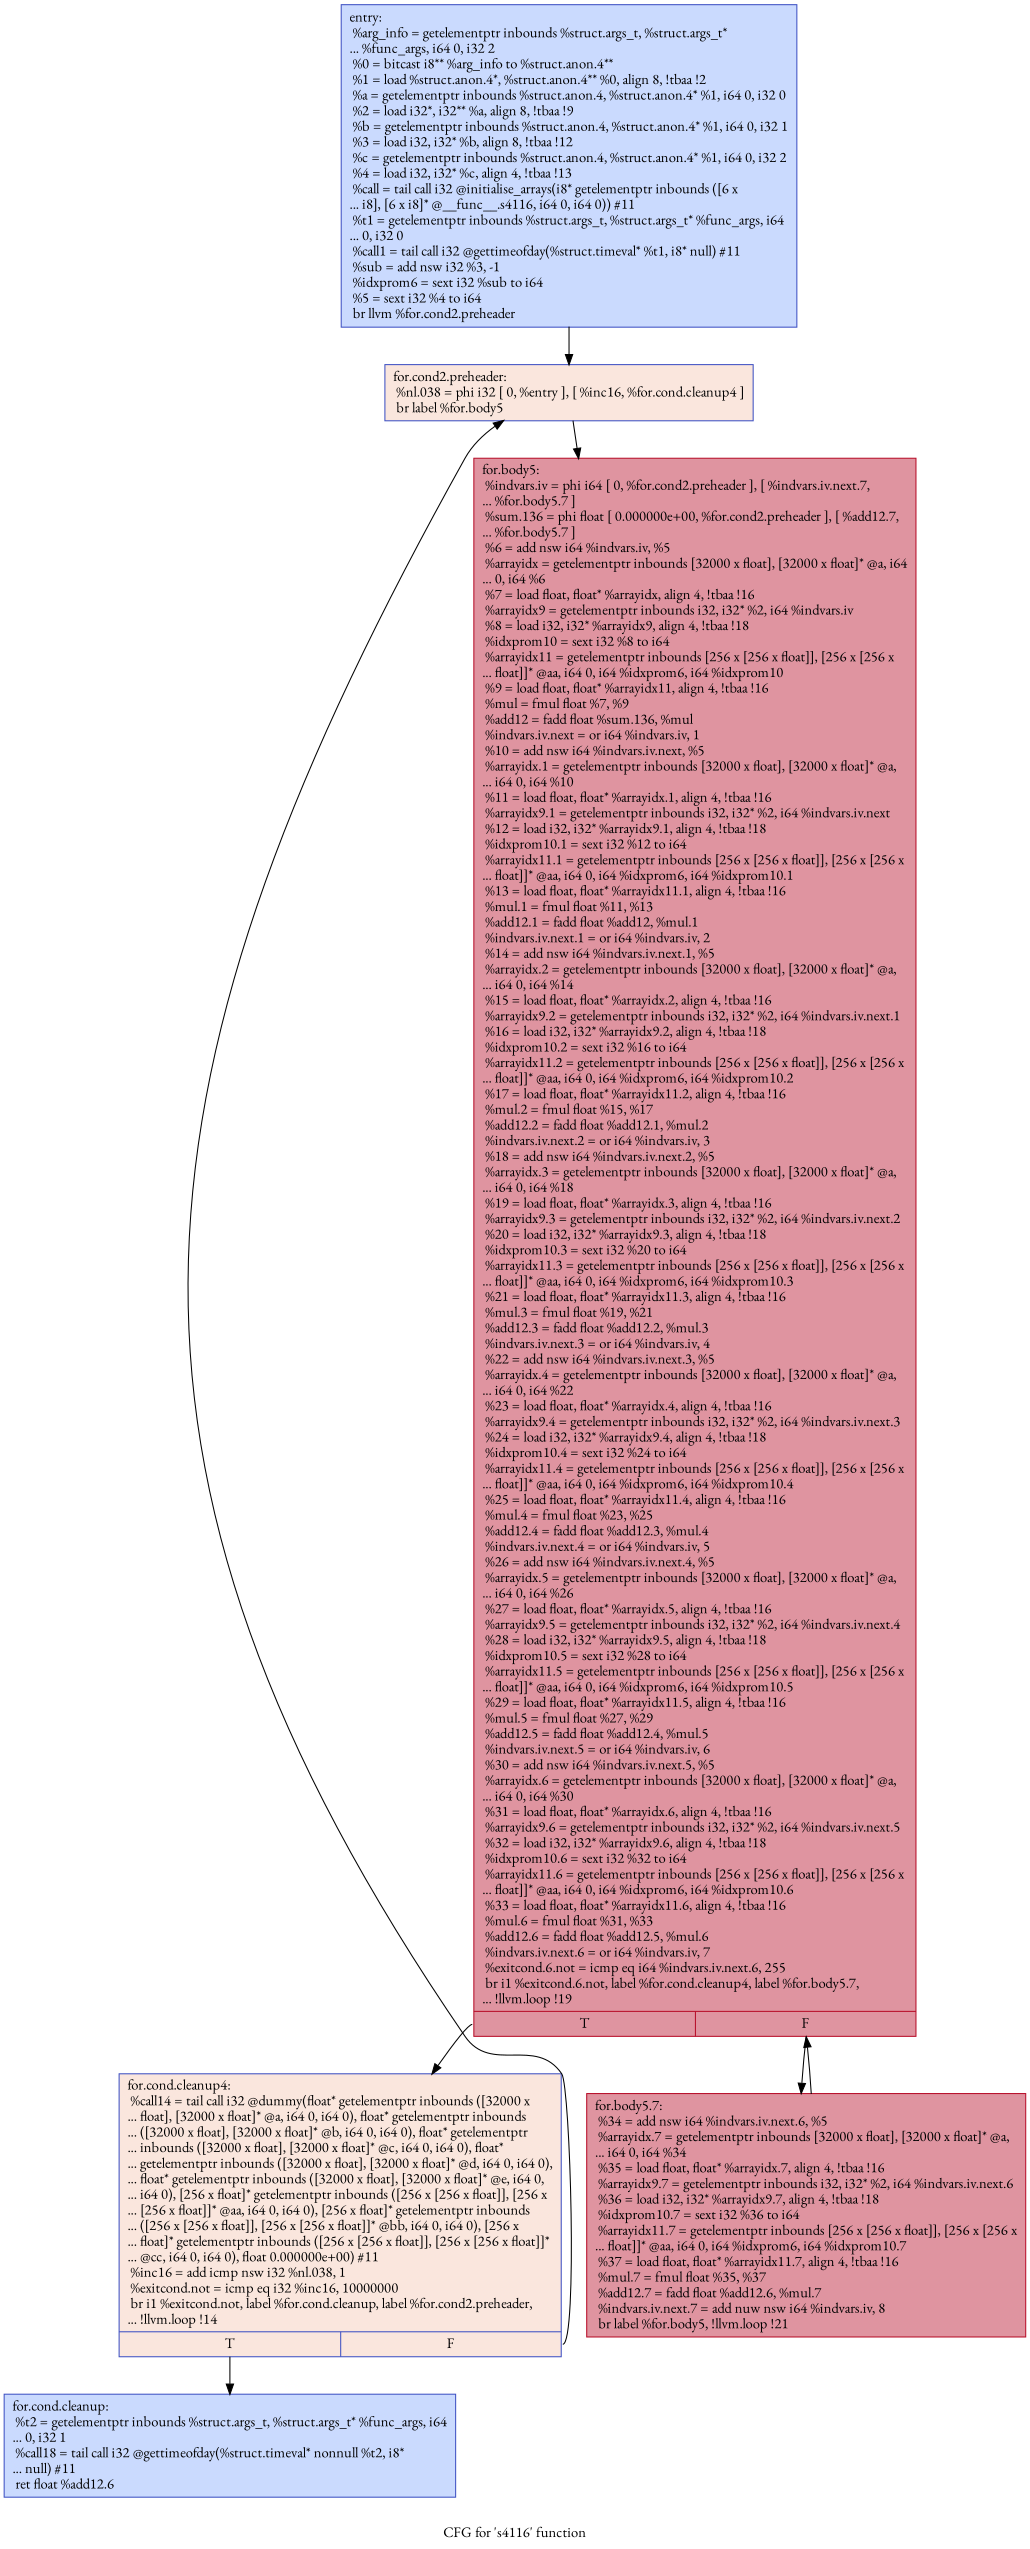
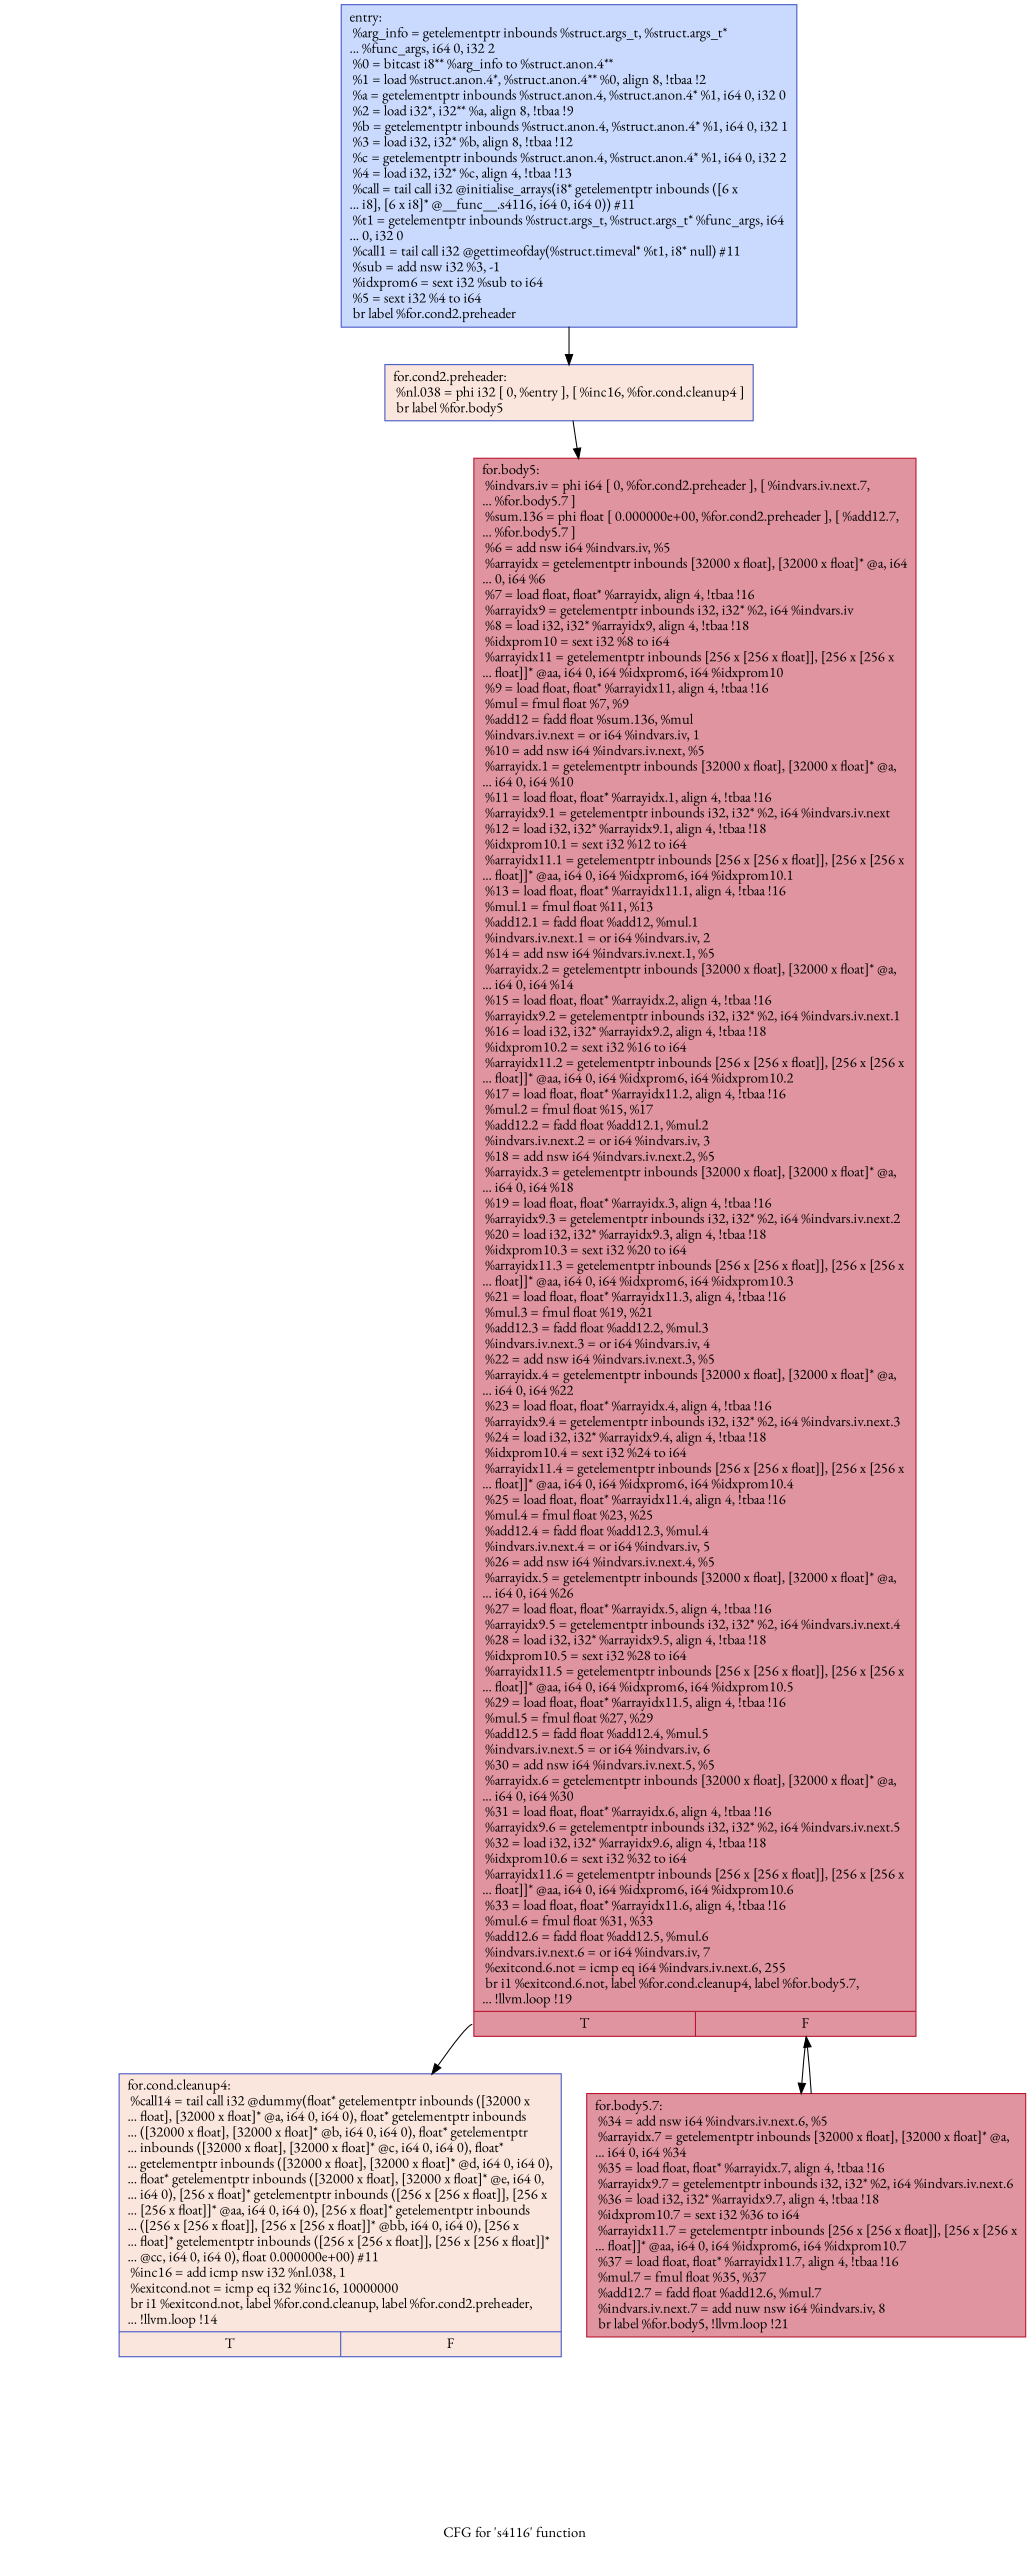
(433, 314) -> (433, 314)
(199, 1419) -> none
(230, 2446) -> none
